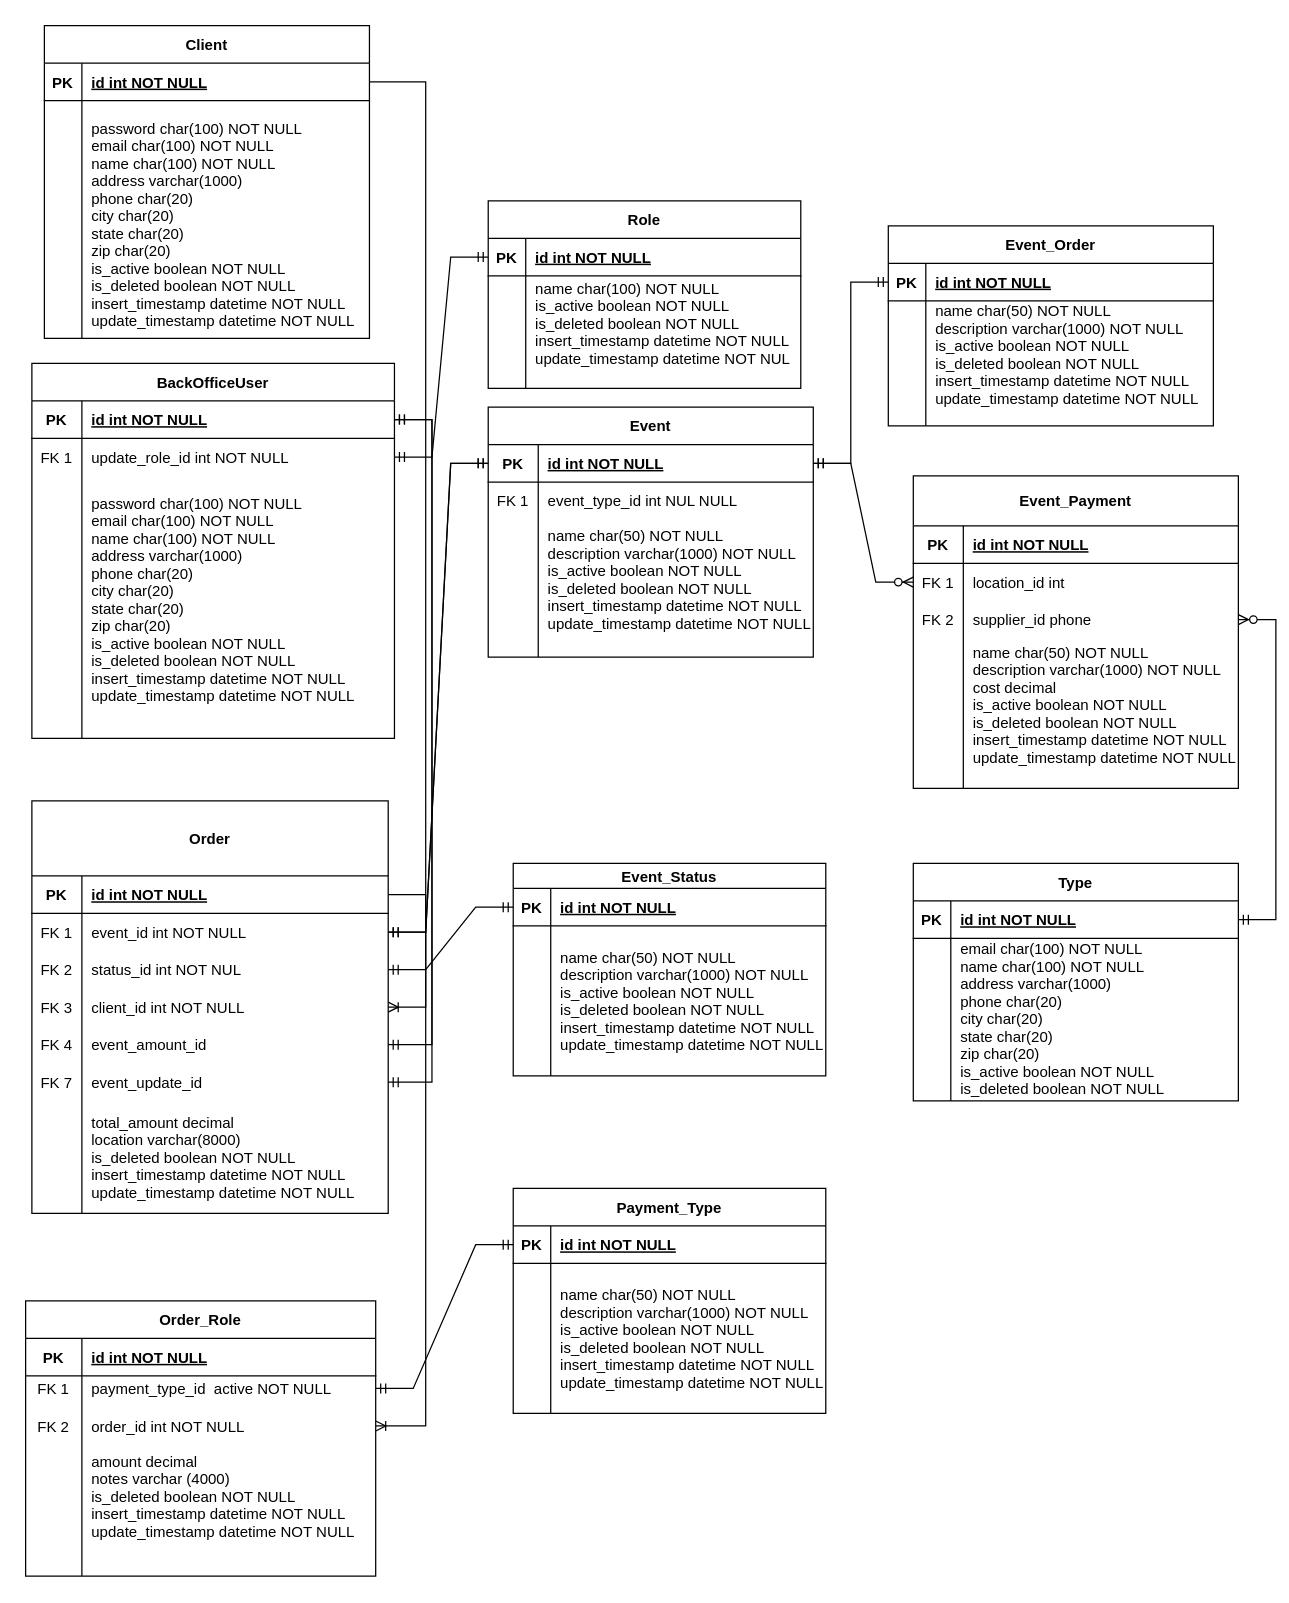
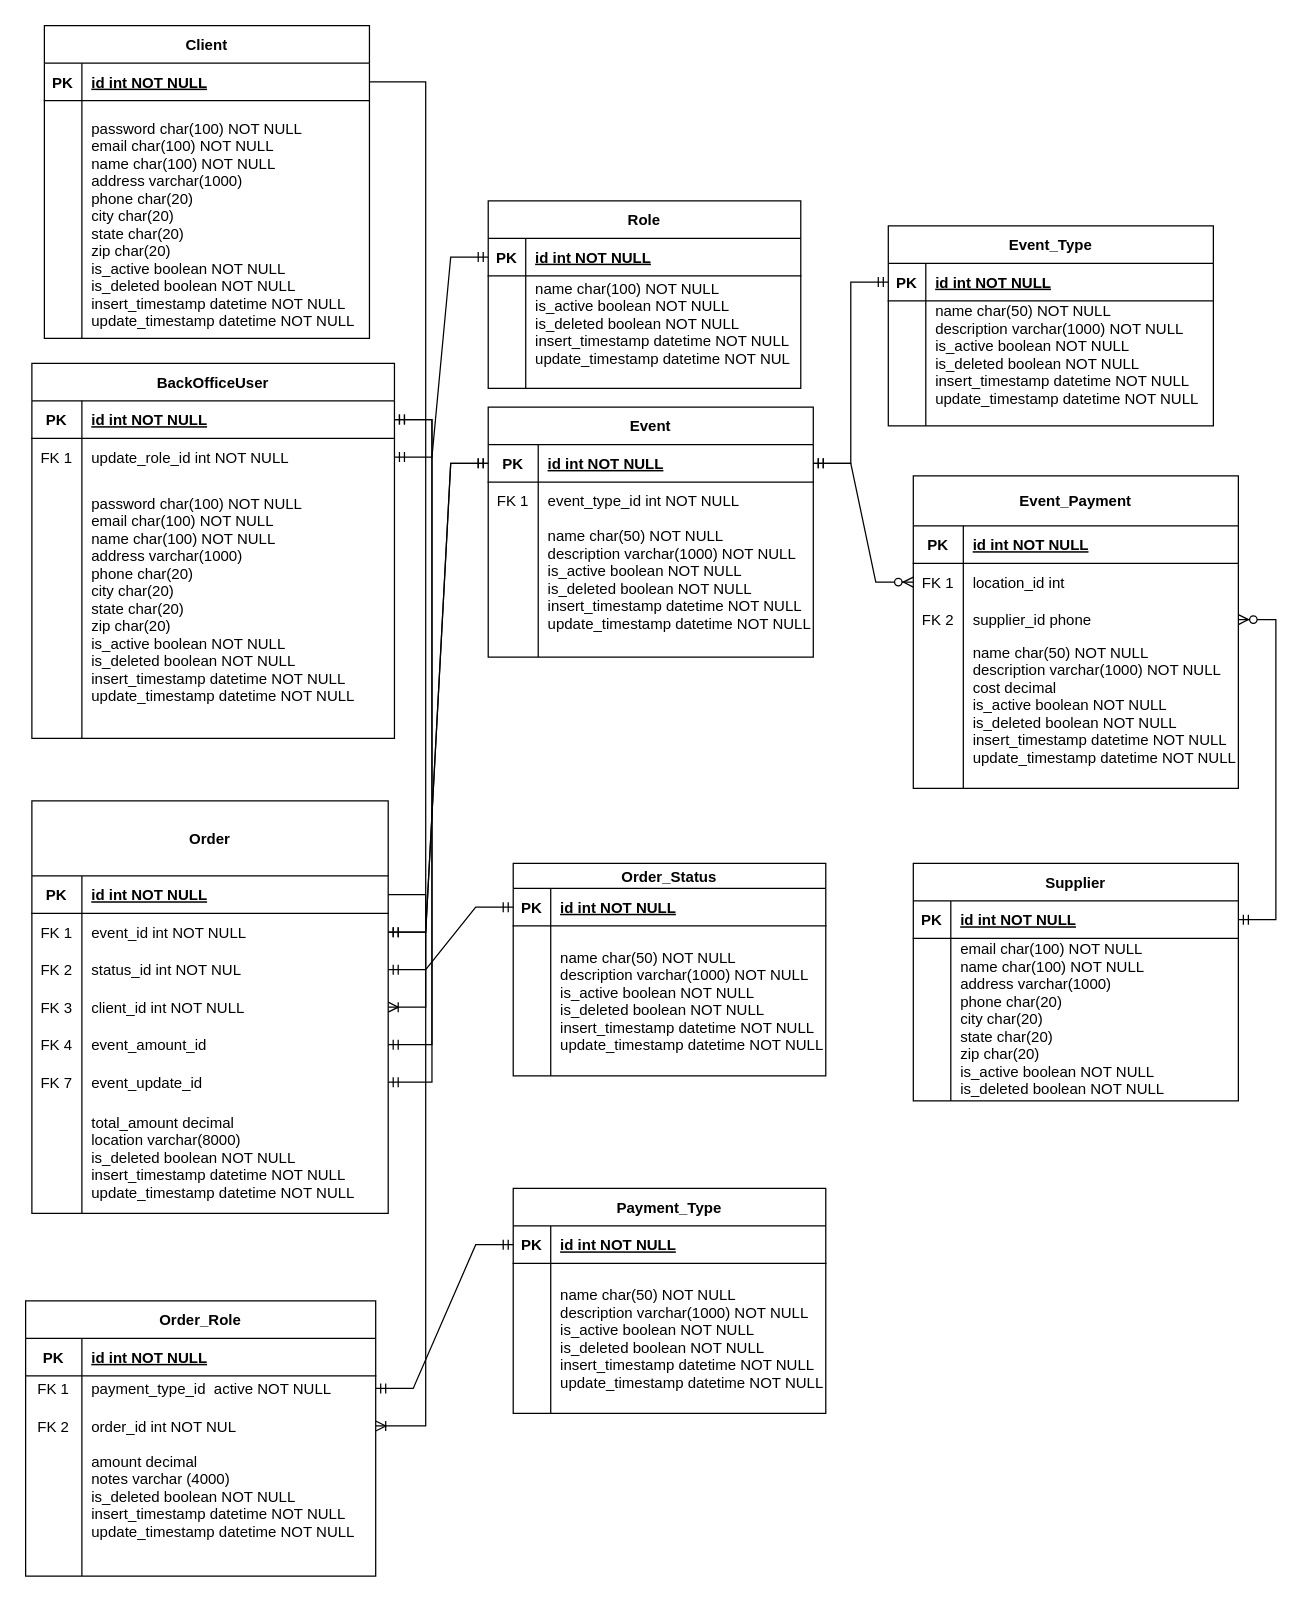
(1050, 245) -> (1050, 245)
(647, 501) -> (647, 501)
(669, 876) -> (669, 876)
(1075, 883) -> (1075, 883)
(170, 1426) -> (166, 1426)
